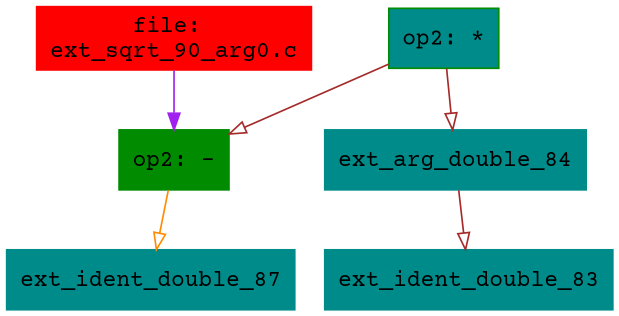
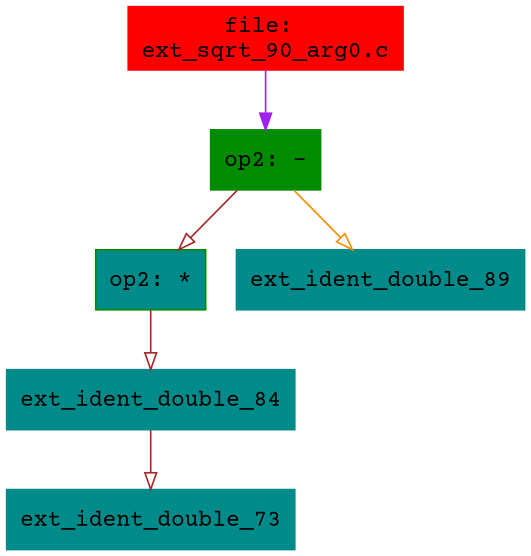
(317, 96) -> (214, 214)
(455, 160) -> (151, 400)
(151, 280) -> (381, 280)
(469, 280) -> (151, 520)
